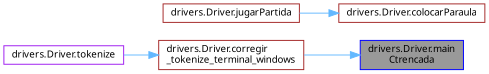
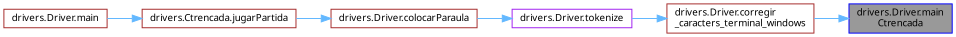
(231, 13) -> (219, 18)
none -> (55, 18)
none -> (490, 18)
(231, 55) -> (740, 18)
